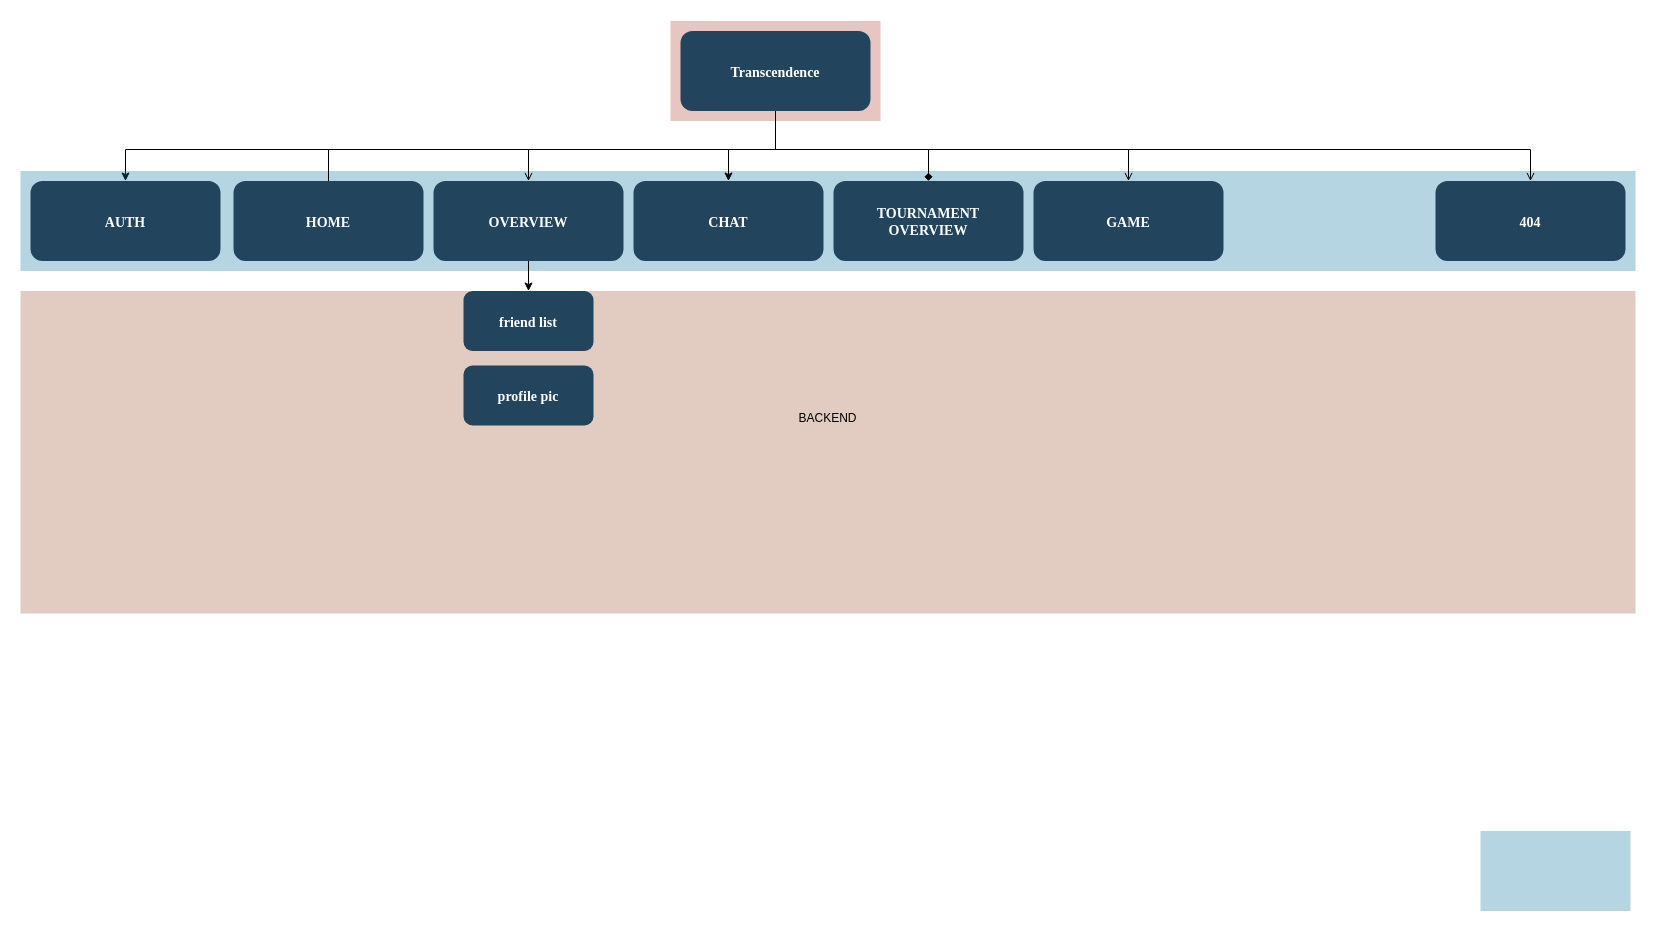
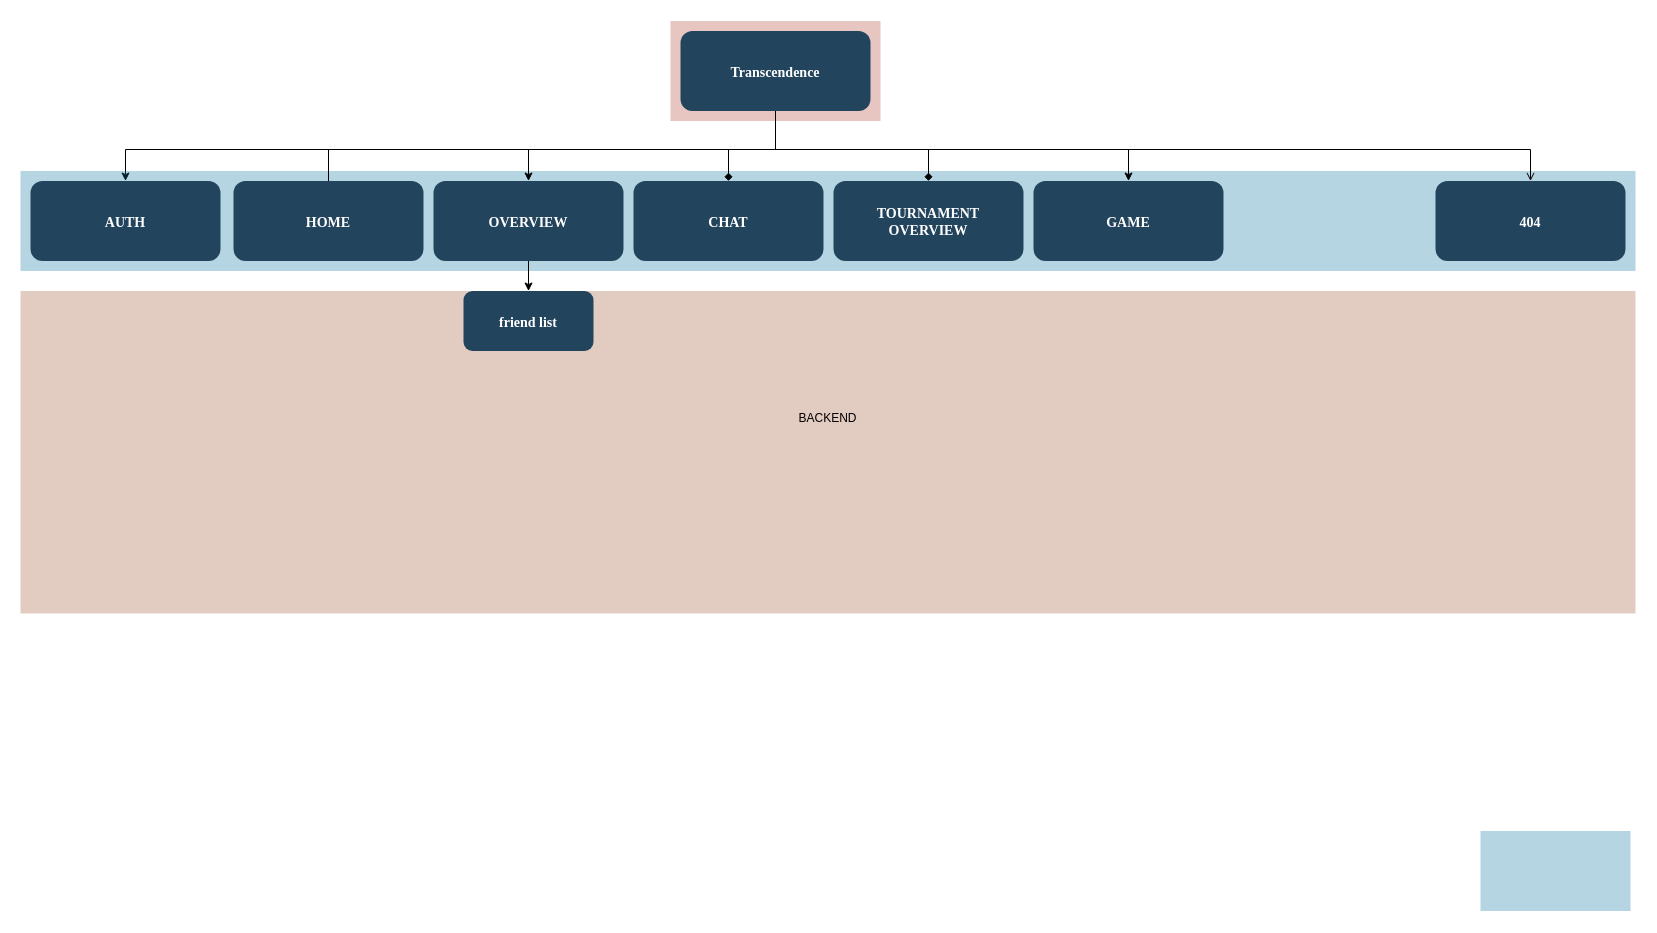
(729, 173) -> (729, 172)
(529, 174) -> (529, 173)
(1129, 174) -> (1129, 173)
(529, 396) -> none
